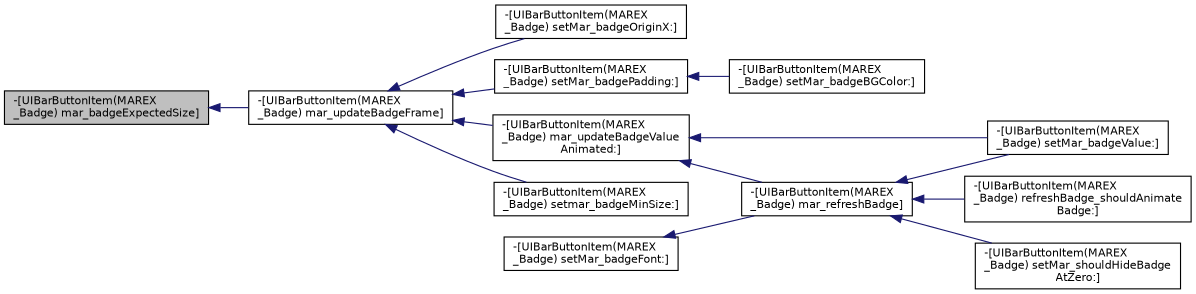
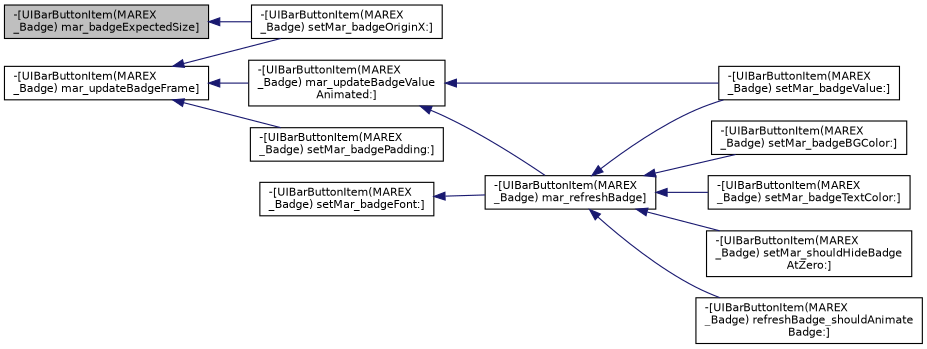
(714, 76) -> (695, 164)
(234, 108) -> (236, 22)
none -> (809, 192)
(591, 199) -> none
